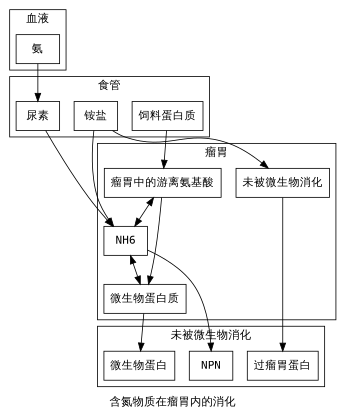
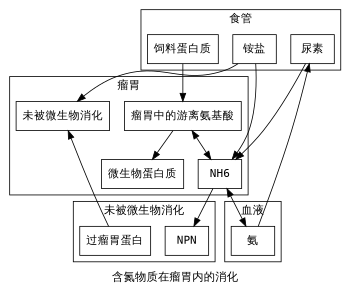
(135, 270) -> (236, 207)
(283, 270) -> (89, 183)
(139, 366) -> none
